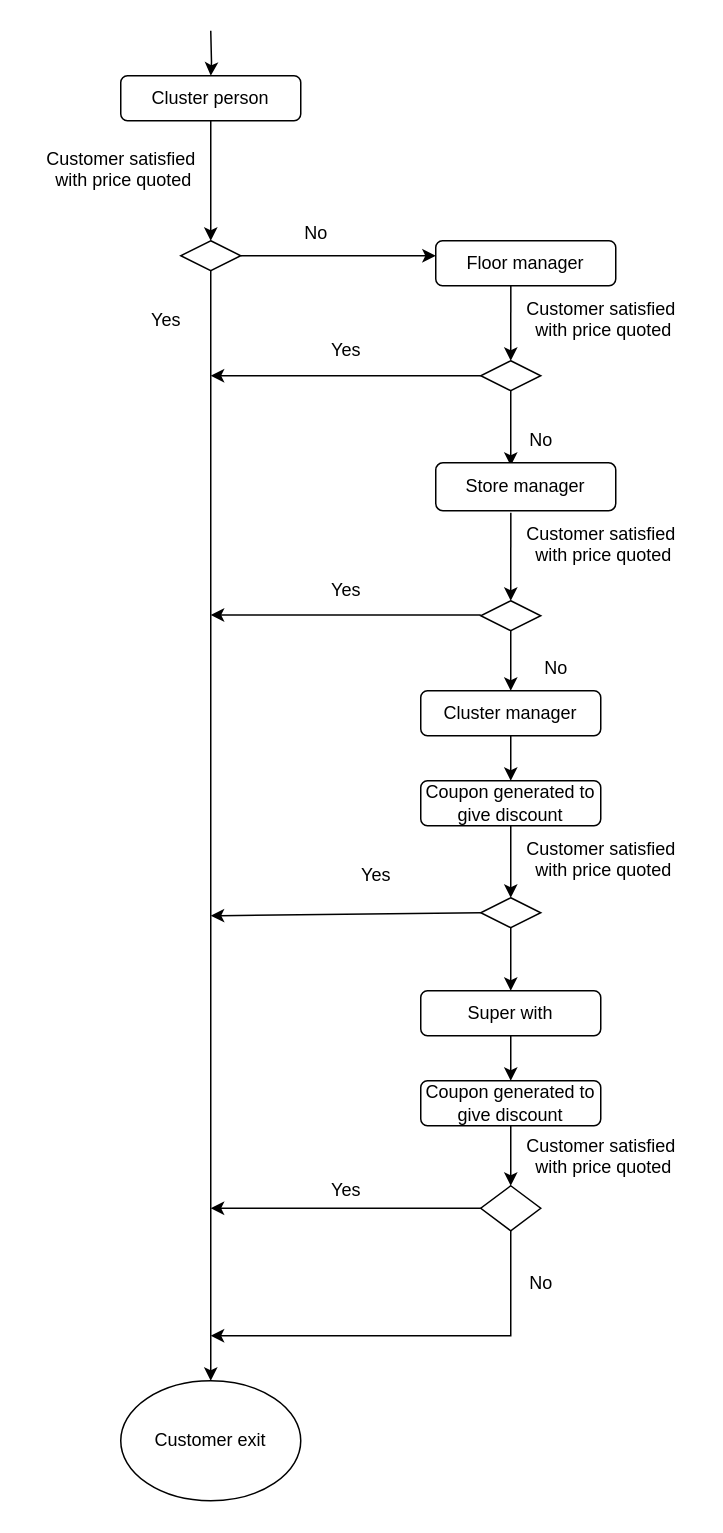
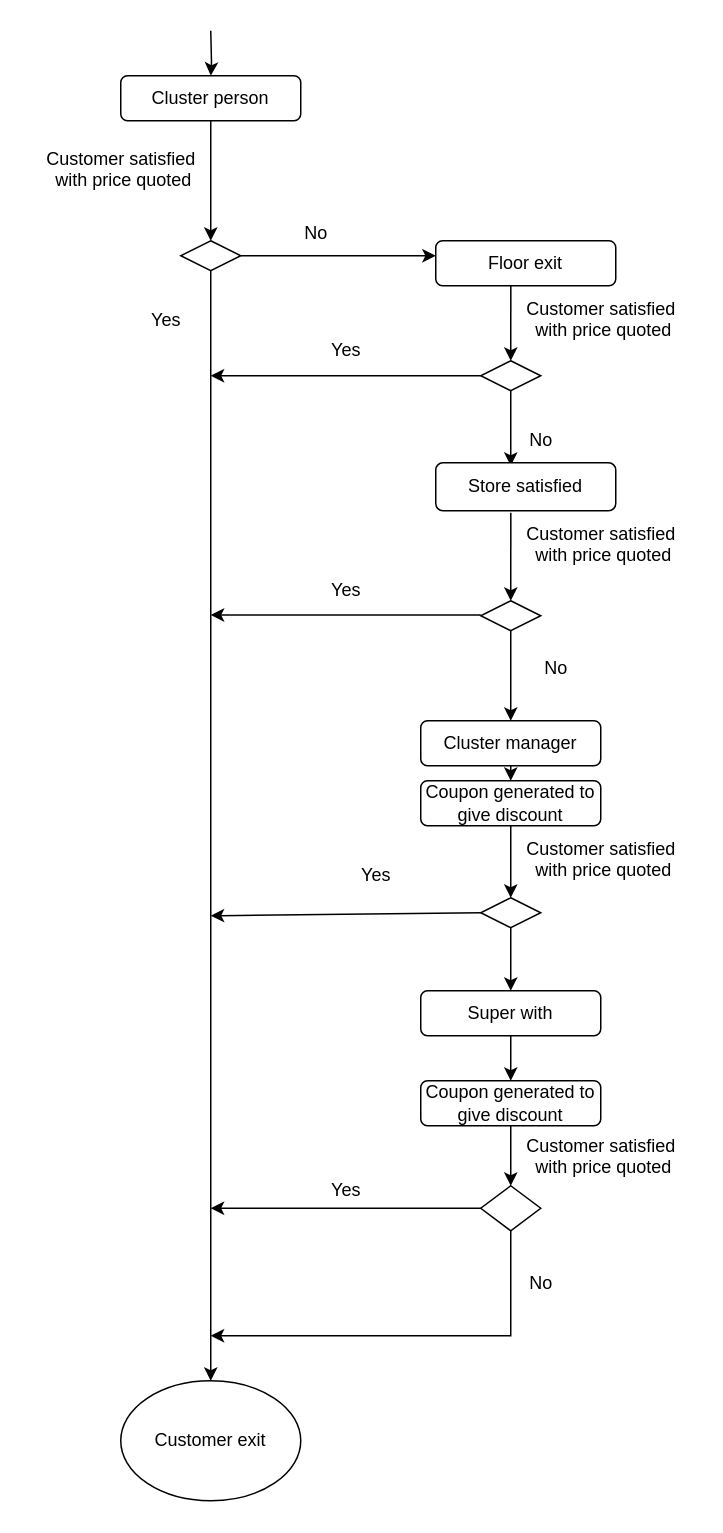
(526, 263) -> (526, 263)
(526, 487) -> (526, 487)
(511, 713) -> (511, 743)
